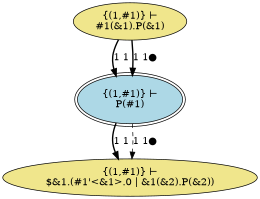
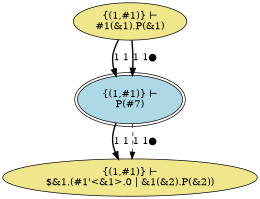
(130, 100) -> (130, 100)
